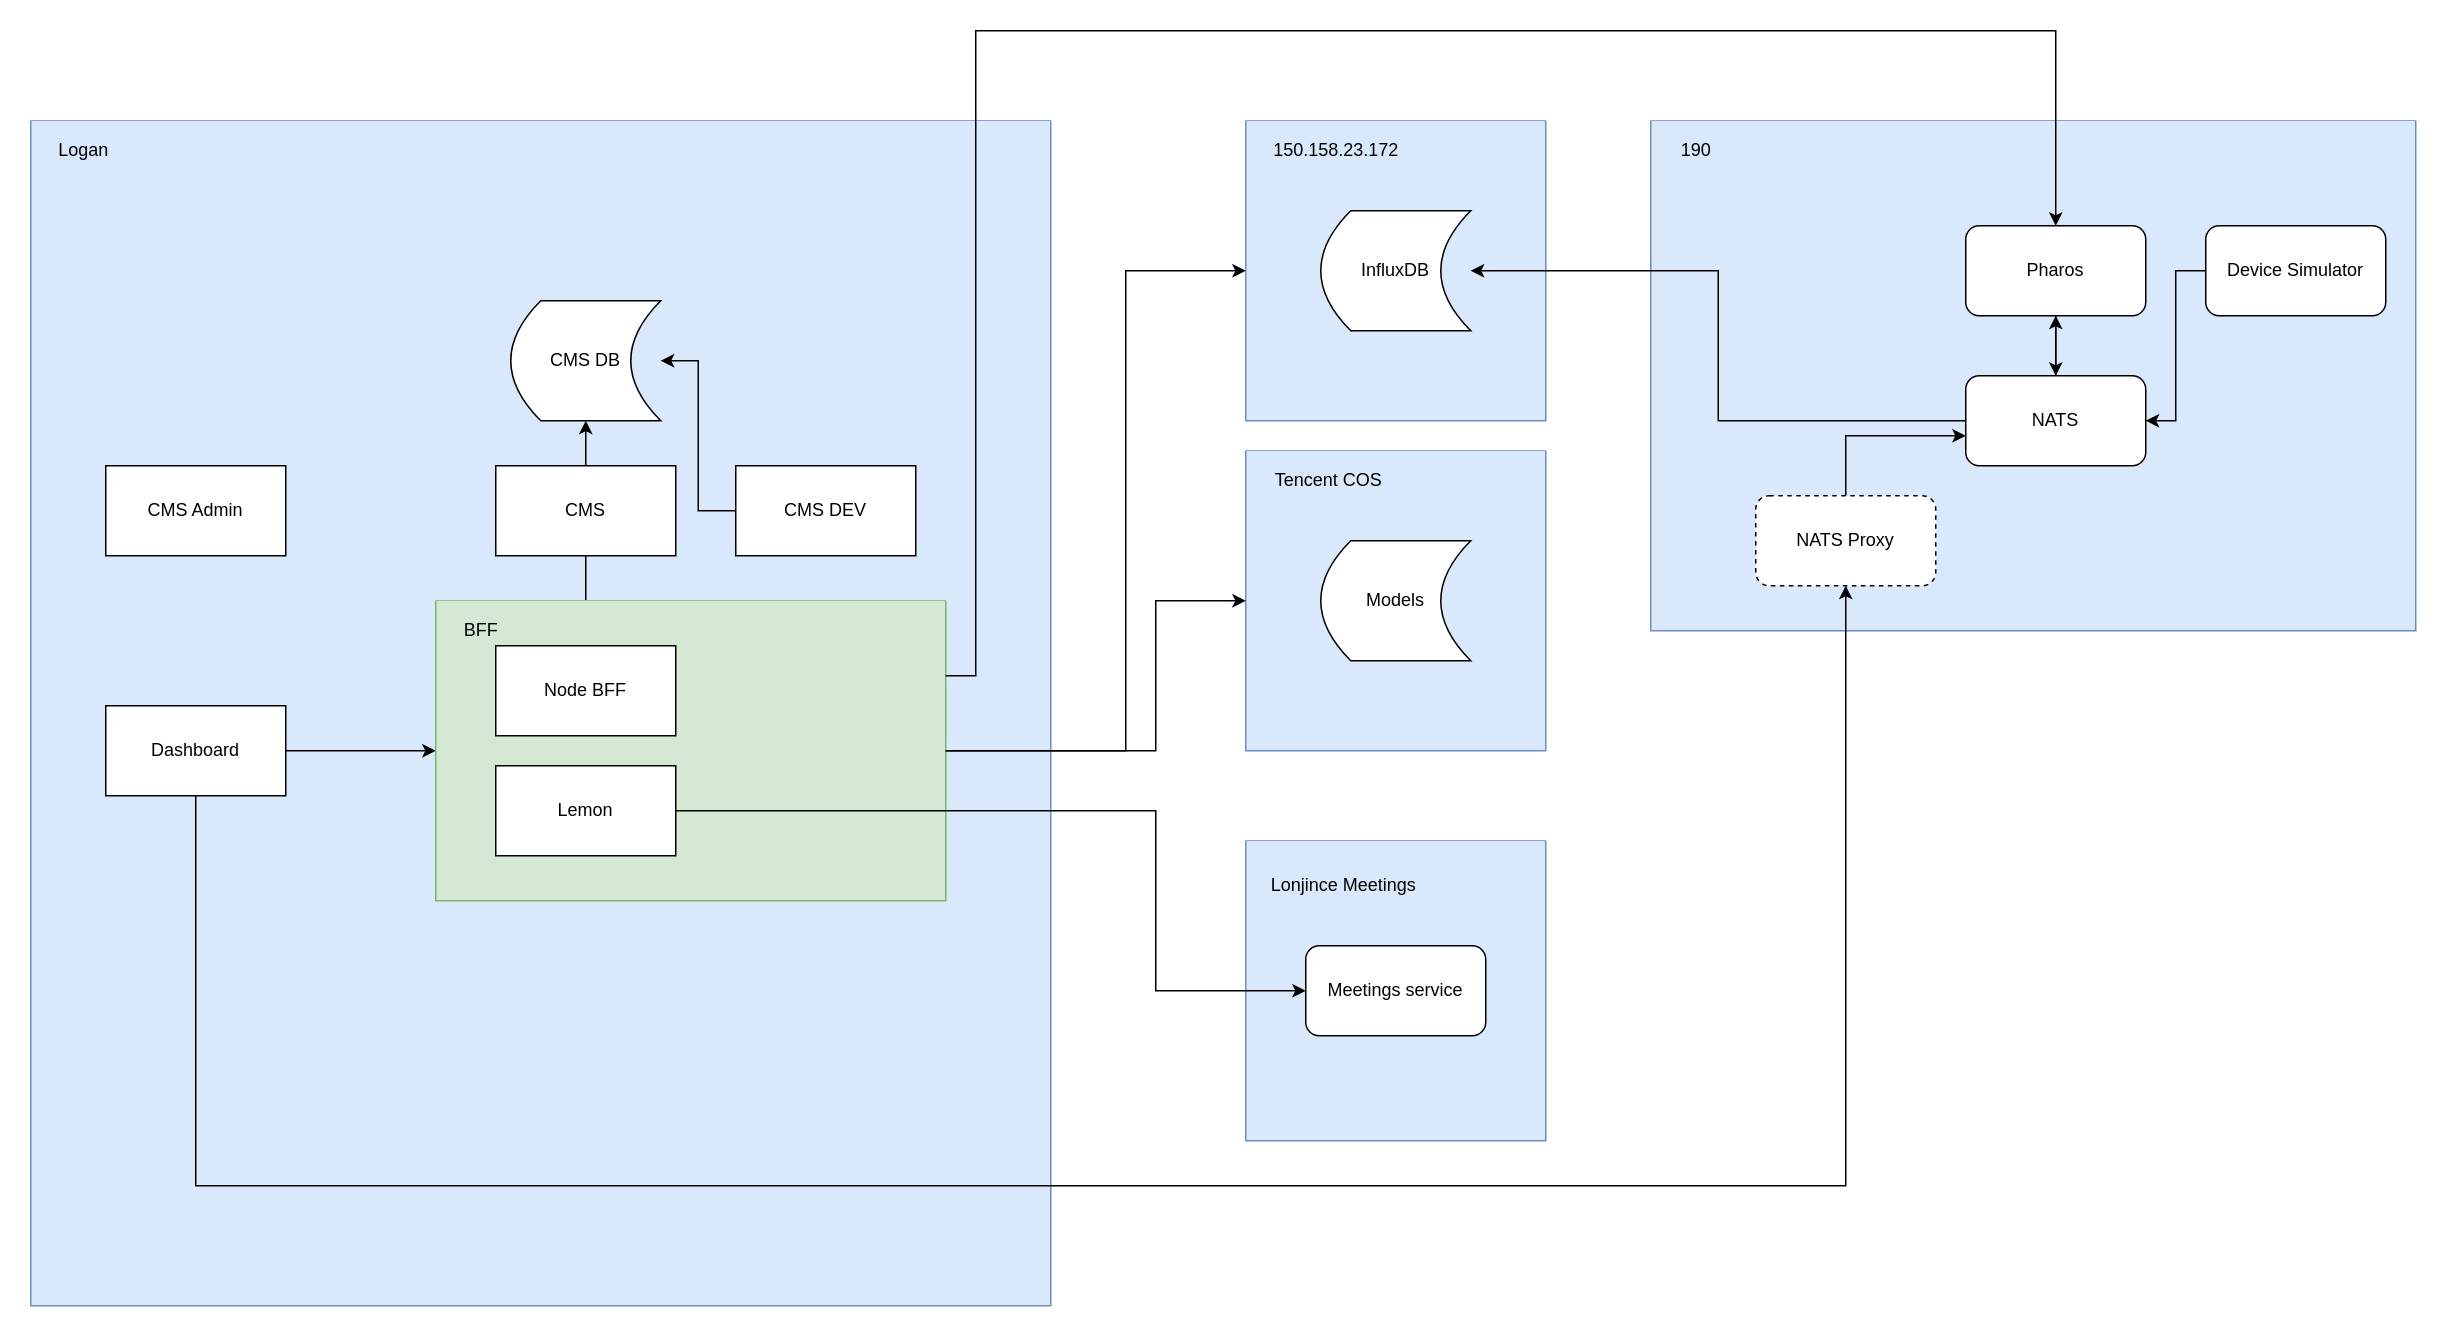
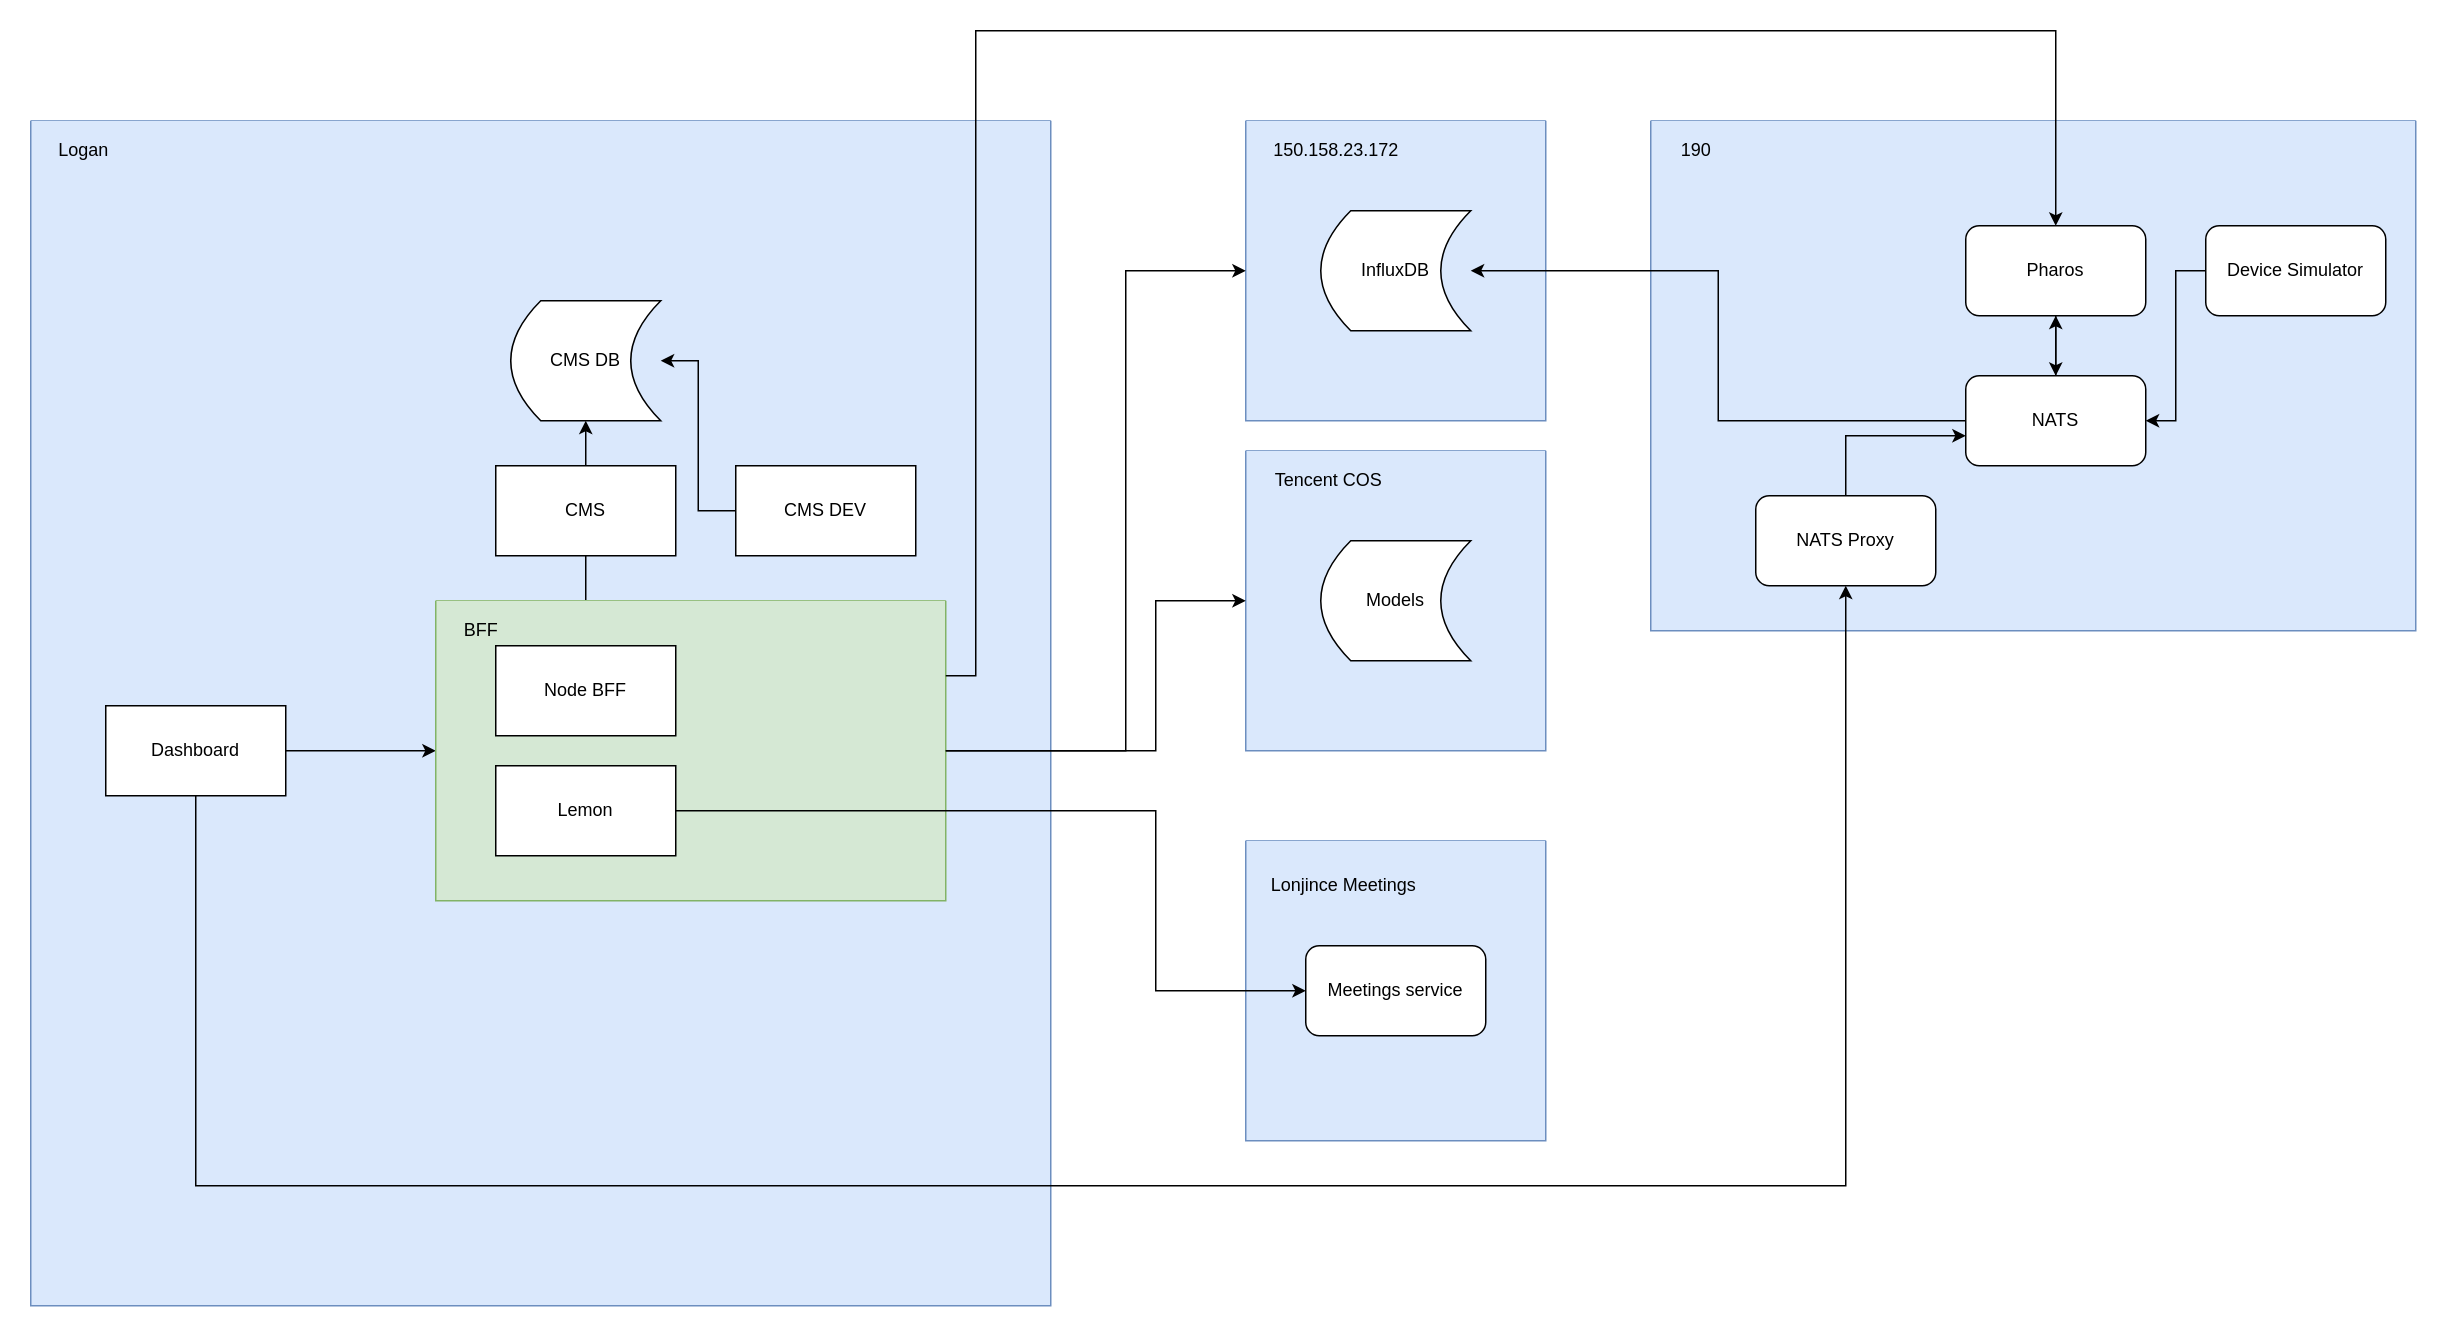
(196, 511) -> none
(1846, 541) -> (1846, 541)
